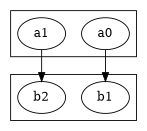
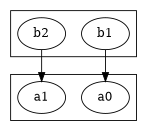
(42, 62) -> (42, 62)
(105, 62) -> (105, 62)
